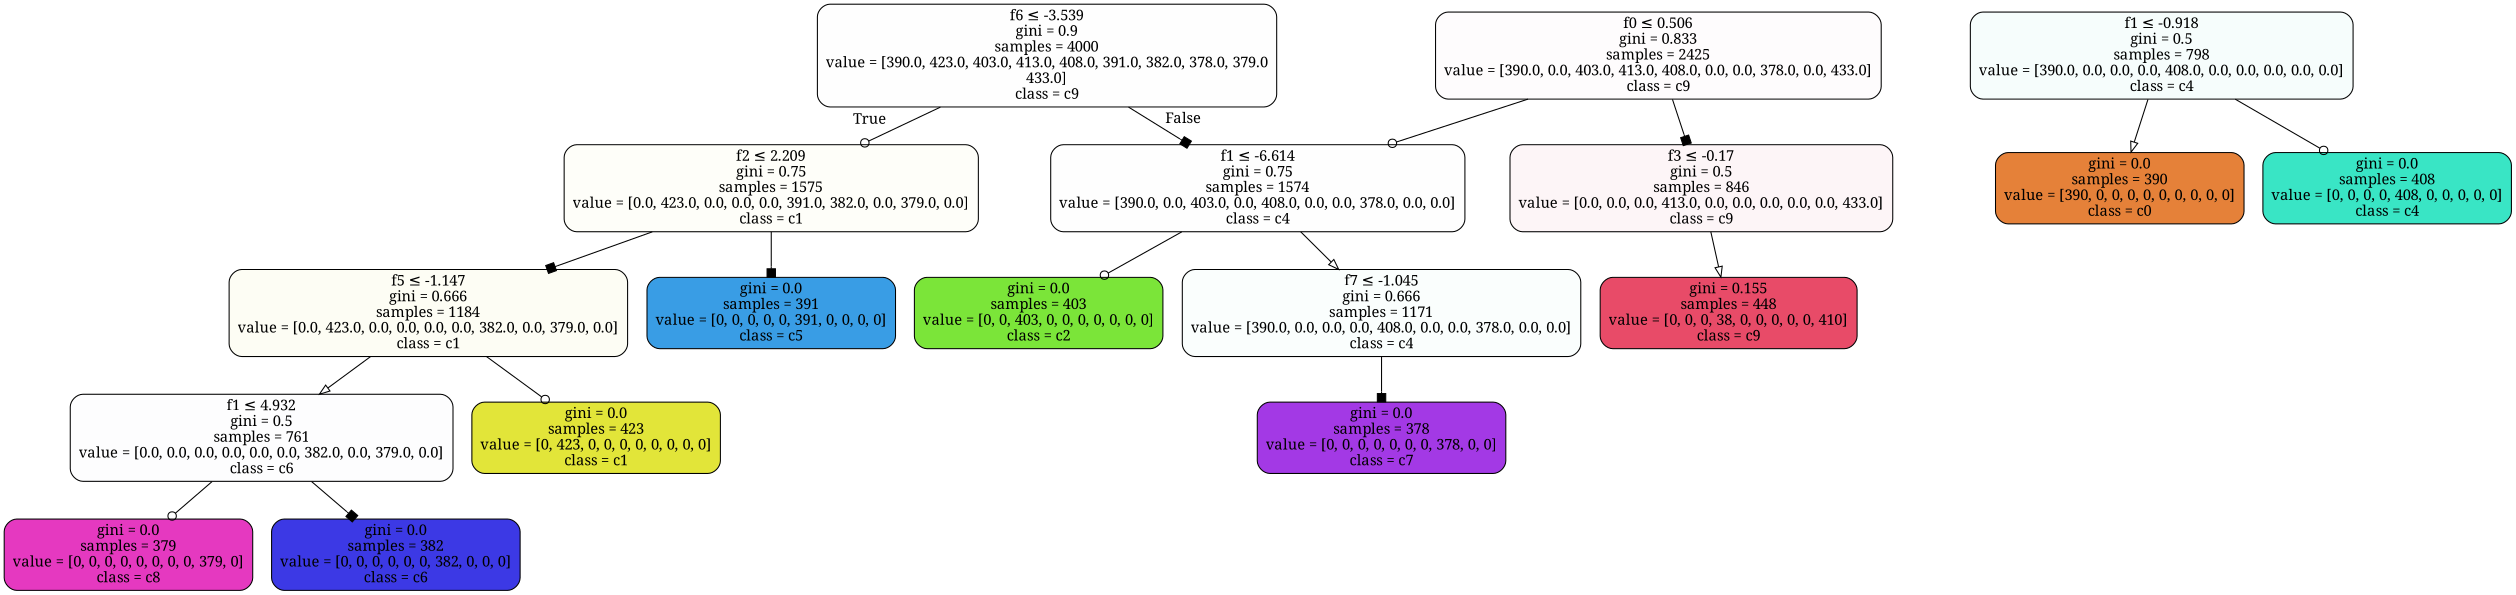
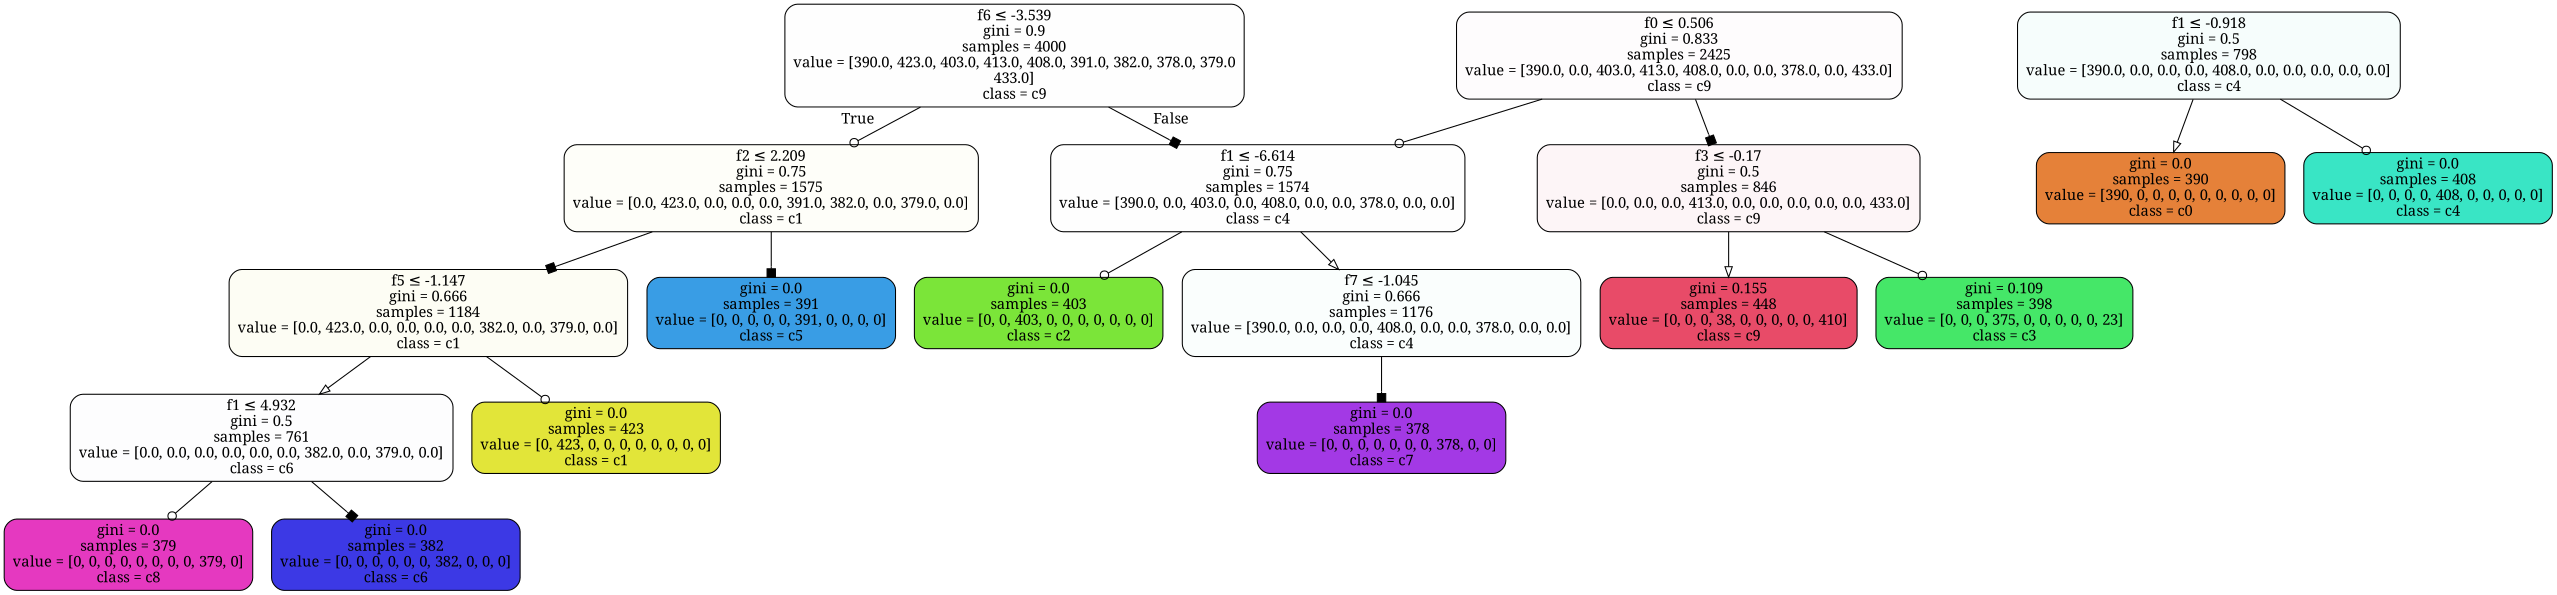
(1382, 312) -> (1382, 312)
none -> (2004, 313)
